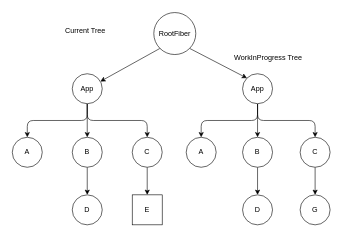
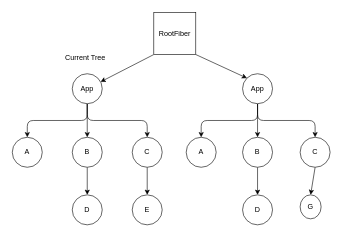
(86, 31) -> (86, 58)
(175, 33) -> (175, 33)
(269, 58) -> none
(147, 210) -> (147, 210)
(315, 210) -> (311, 207)
